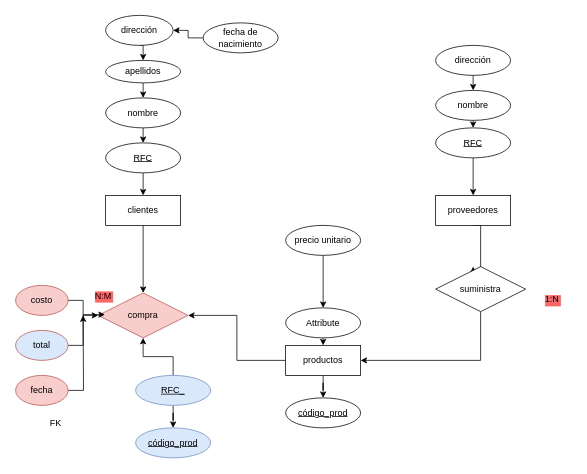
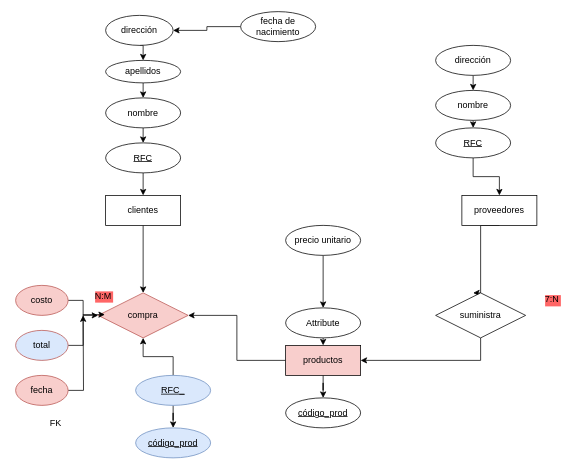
(240, 38) -> (278, 27)
(473, 210) -> (499, 210)
(480, 289) -> (480, 315)
(551, 299) -> (551, 299)
(323, 360) -> (323, 360)
